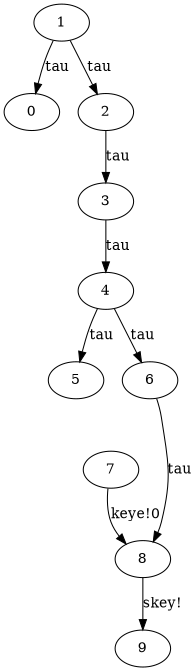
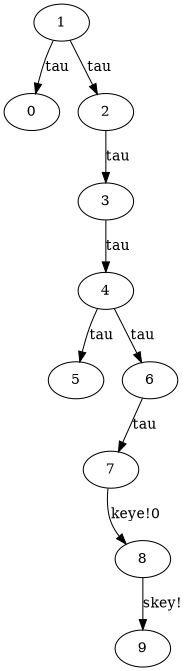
(168, 466) -> (133, 420)
